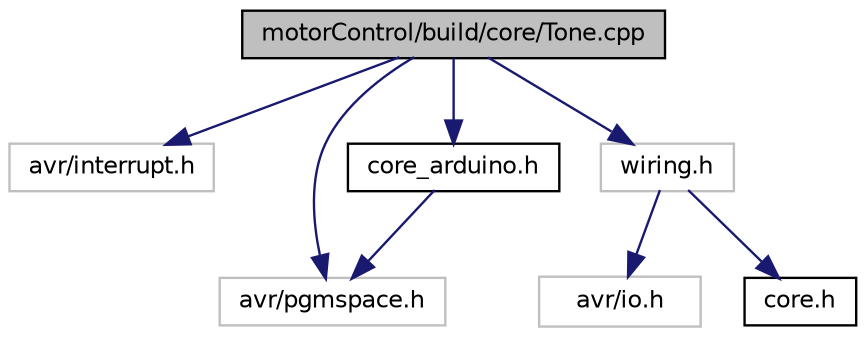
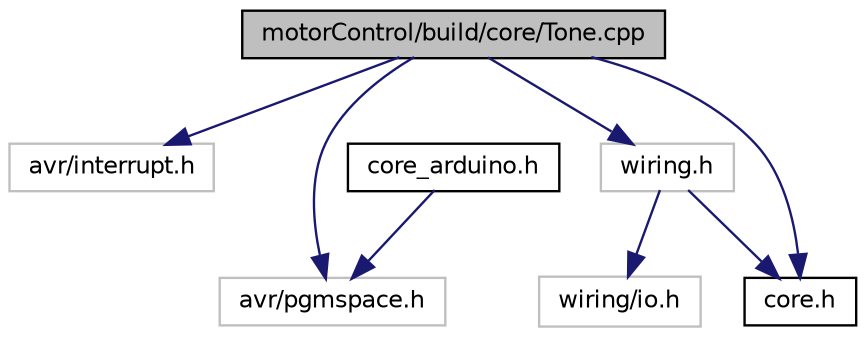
(454, 89) -> (730, 121)
(620, 302) -> (620, 302)
